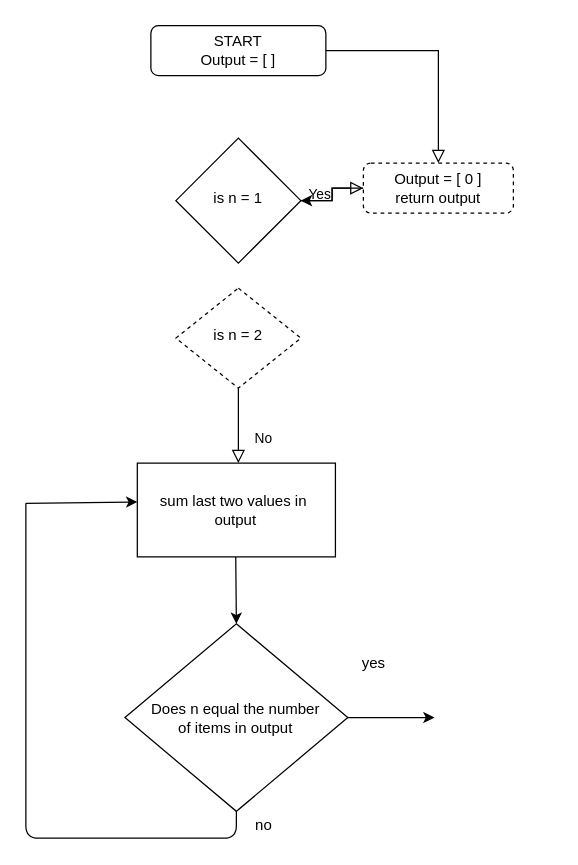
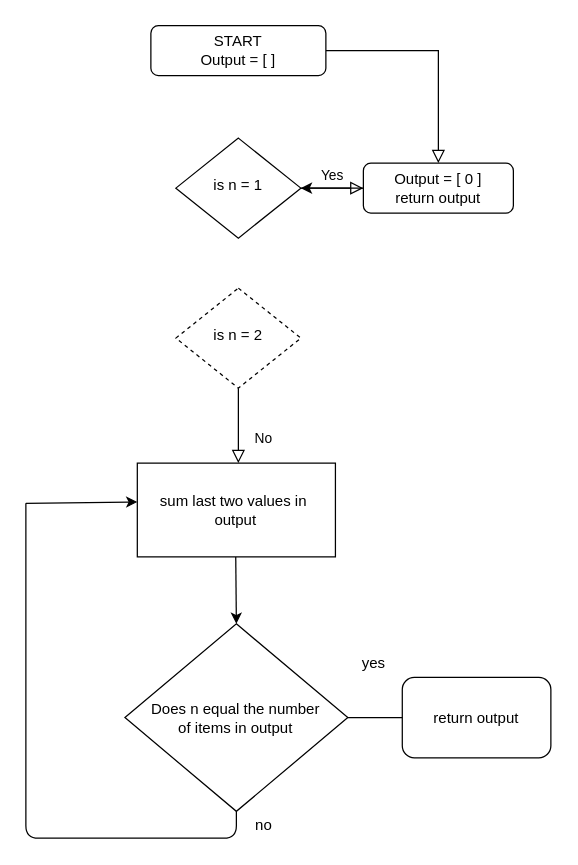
(438, 188) -> (438, 188)
(238, 201) -> (238, 188)
none -> (476, 718)
